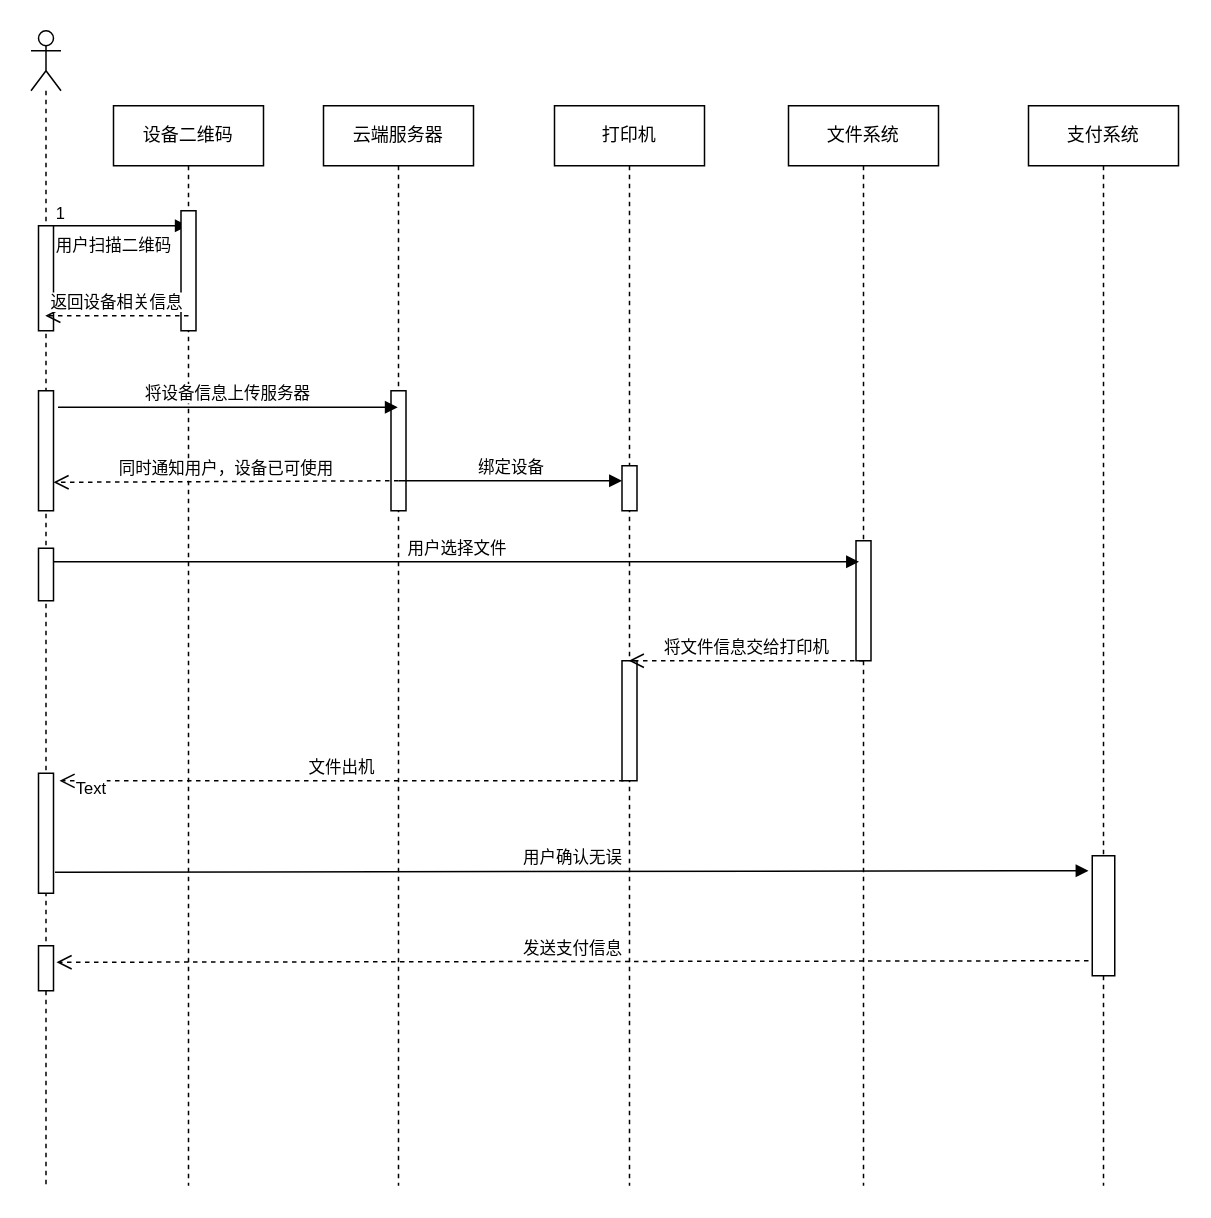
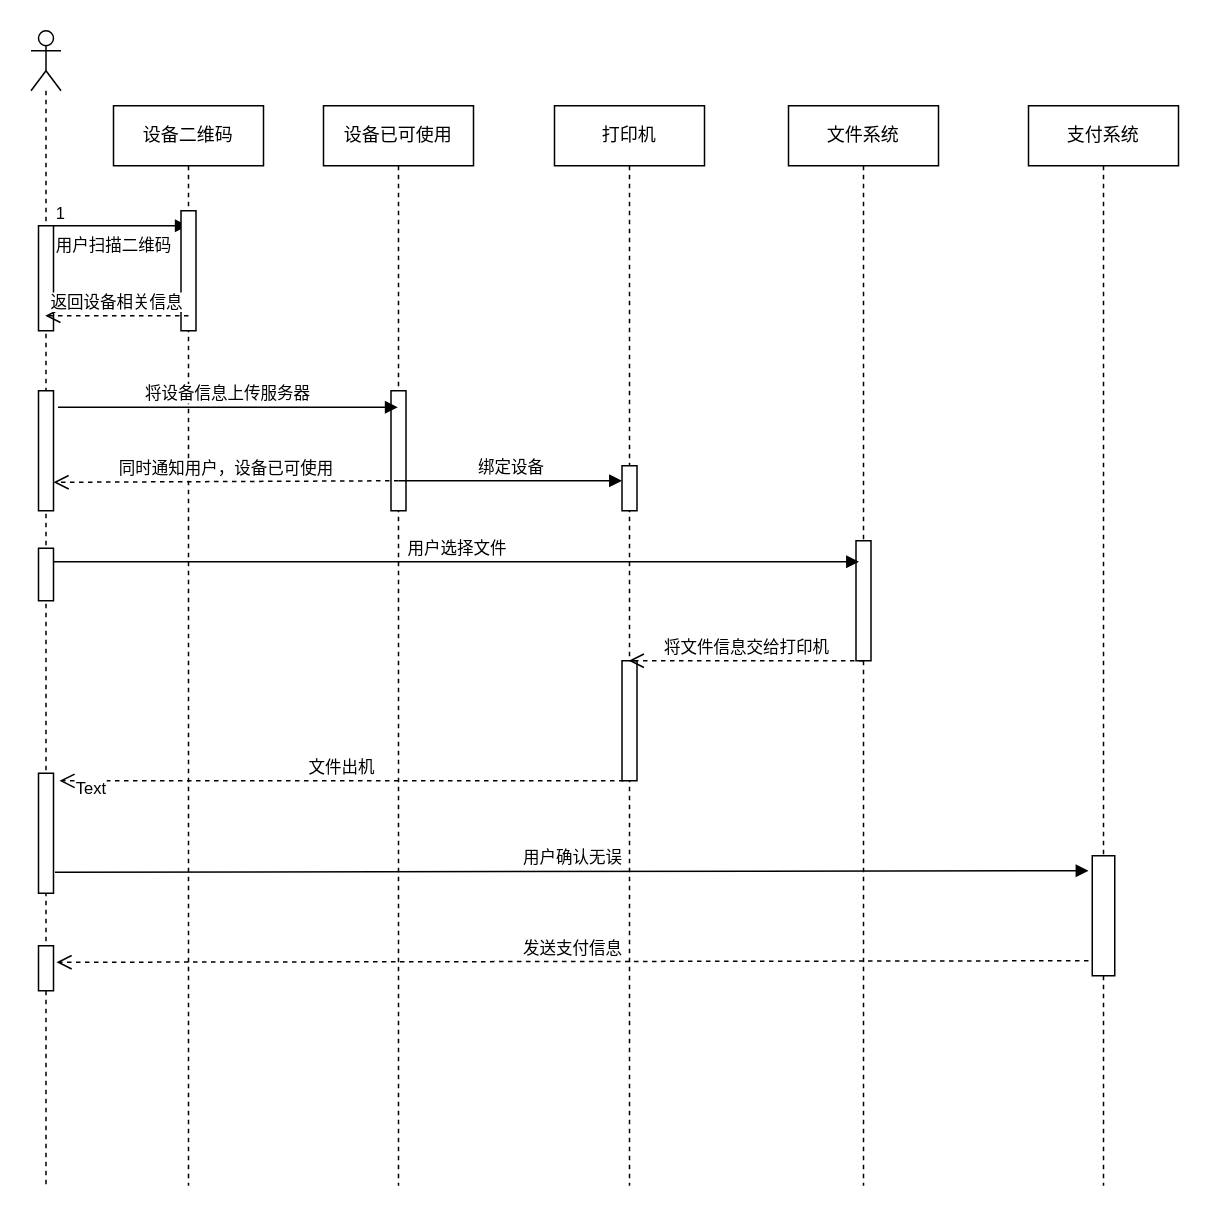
(398, 136) -> (398, 136)
